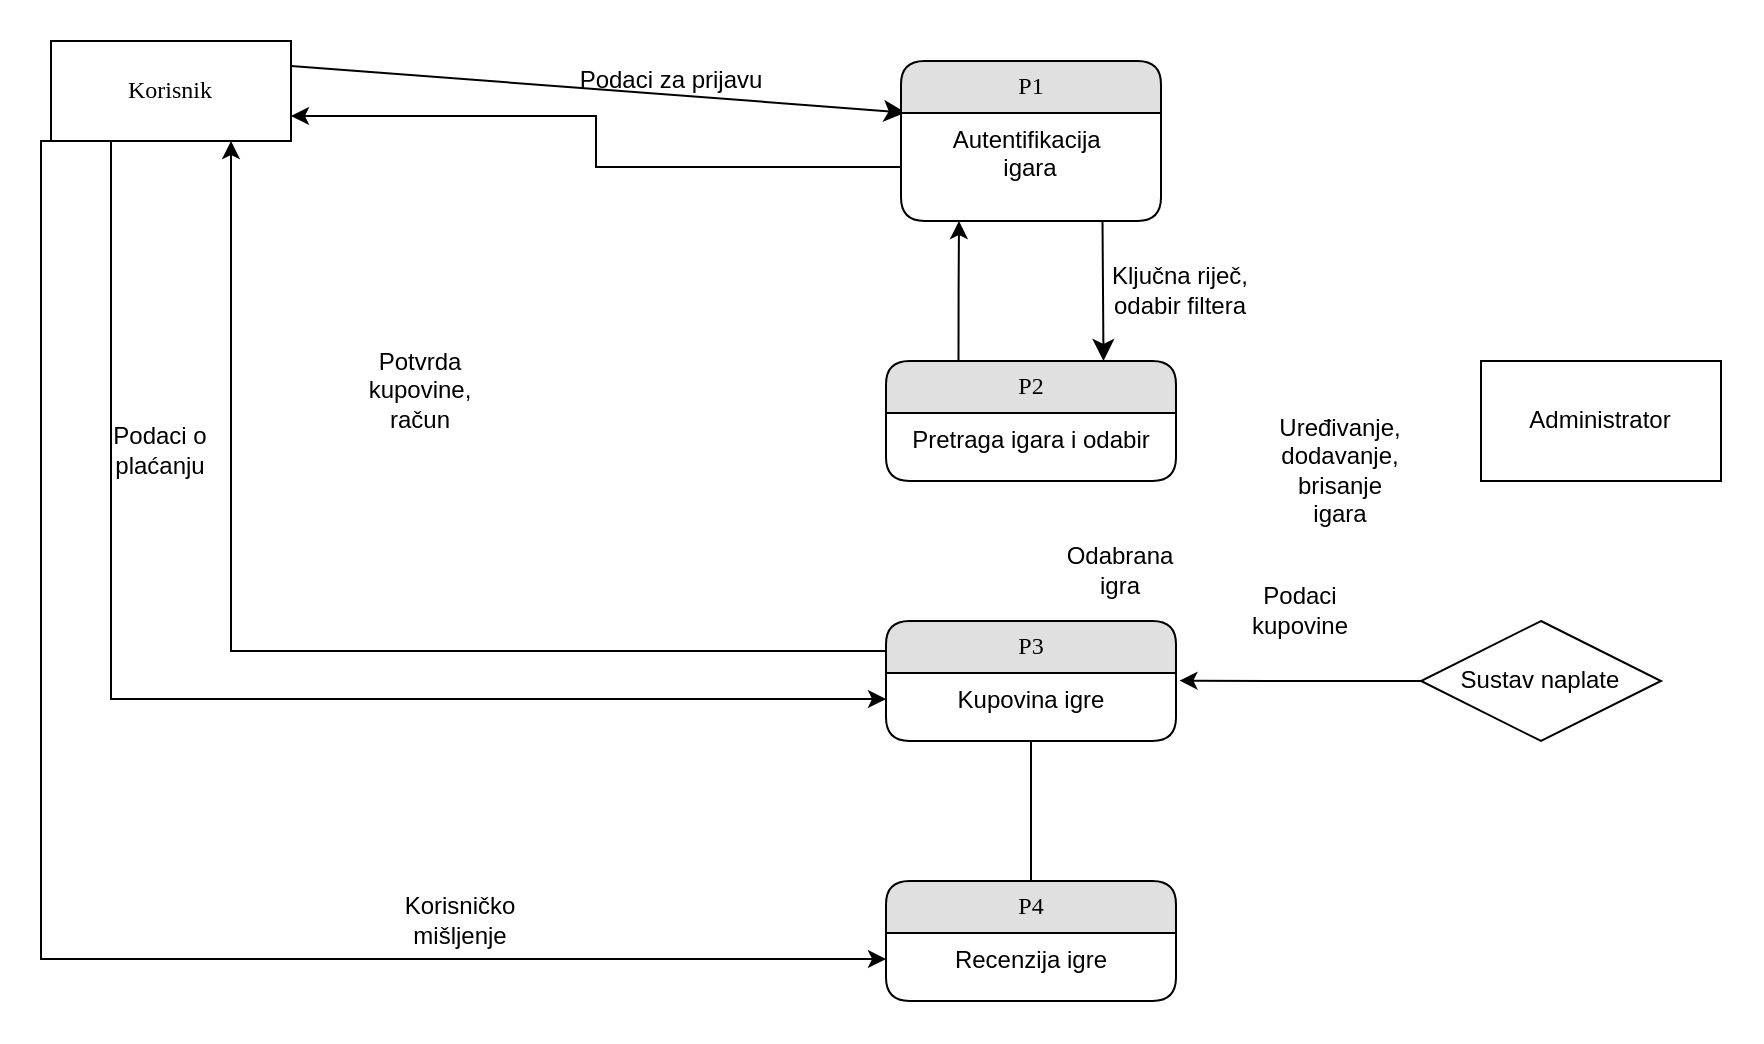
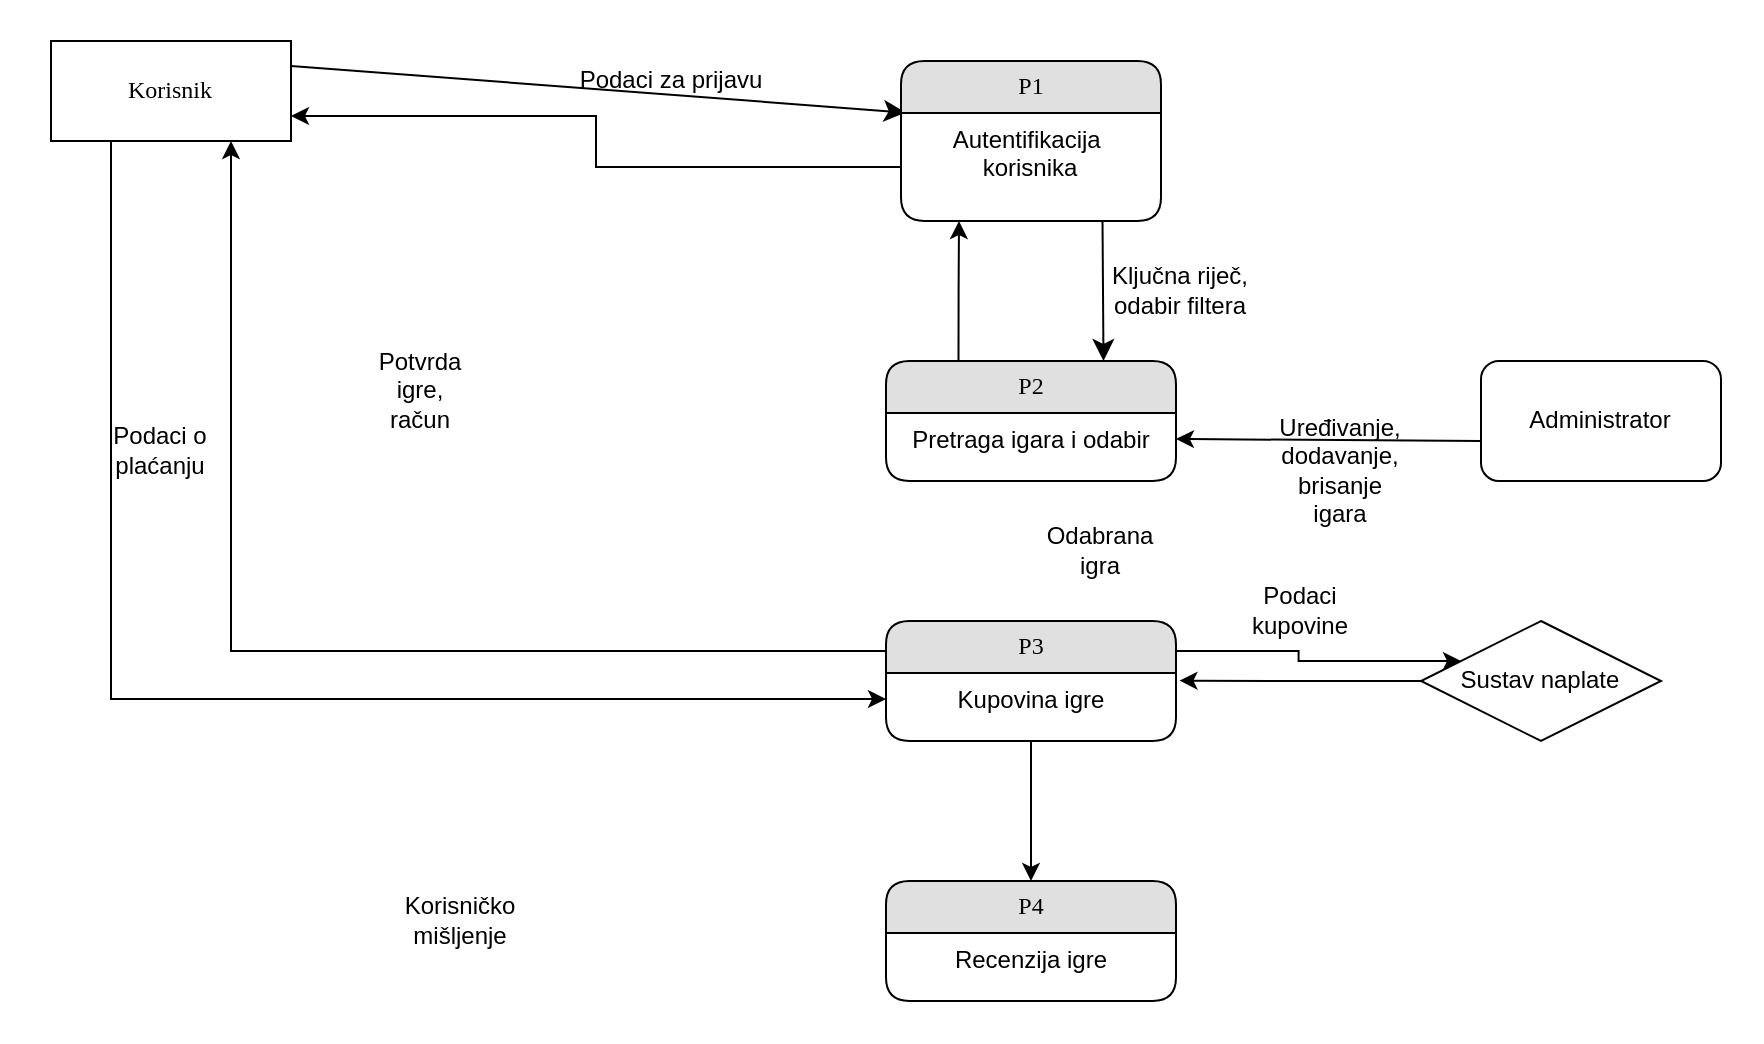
(1031, 156) -> (1031, 156)
(421, 391) -> (421, 391)
(1601, 421) -> (1601, 421)
none -> (1336, 440)
(1121, 571) -> (1101, 551)
none -> (1307, 661)
(1031, 871) -> (1031, 866)
(41, 959) -> none
